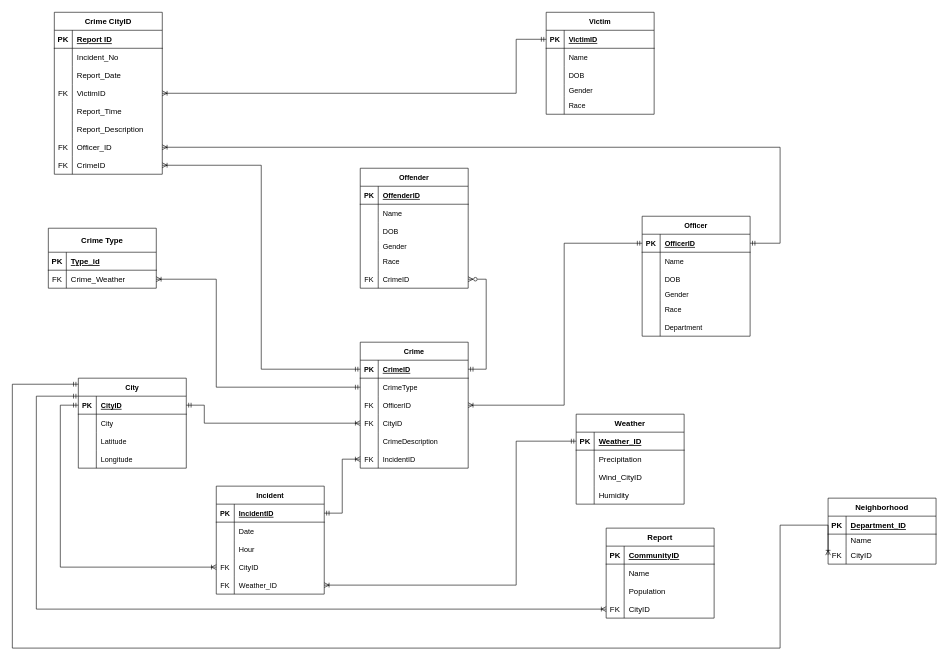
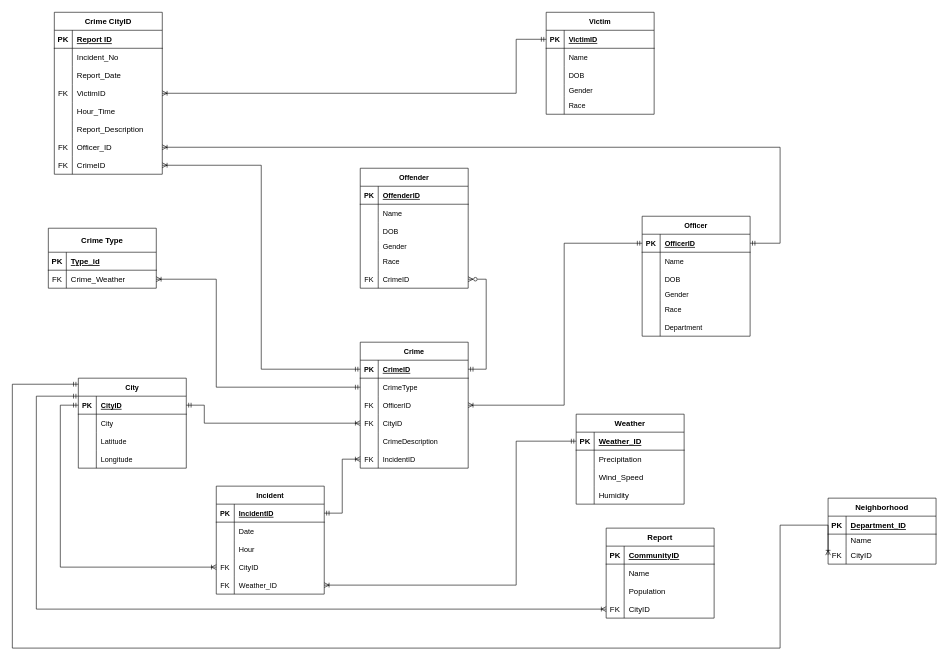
(100, 112) -> (95, 112)
(621, 478) -> (620, 478)
